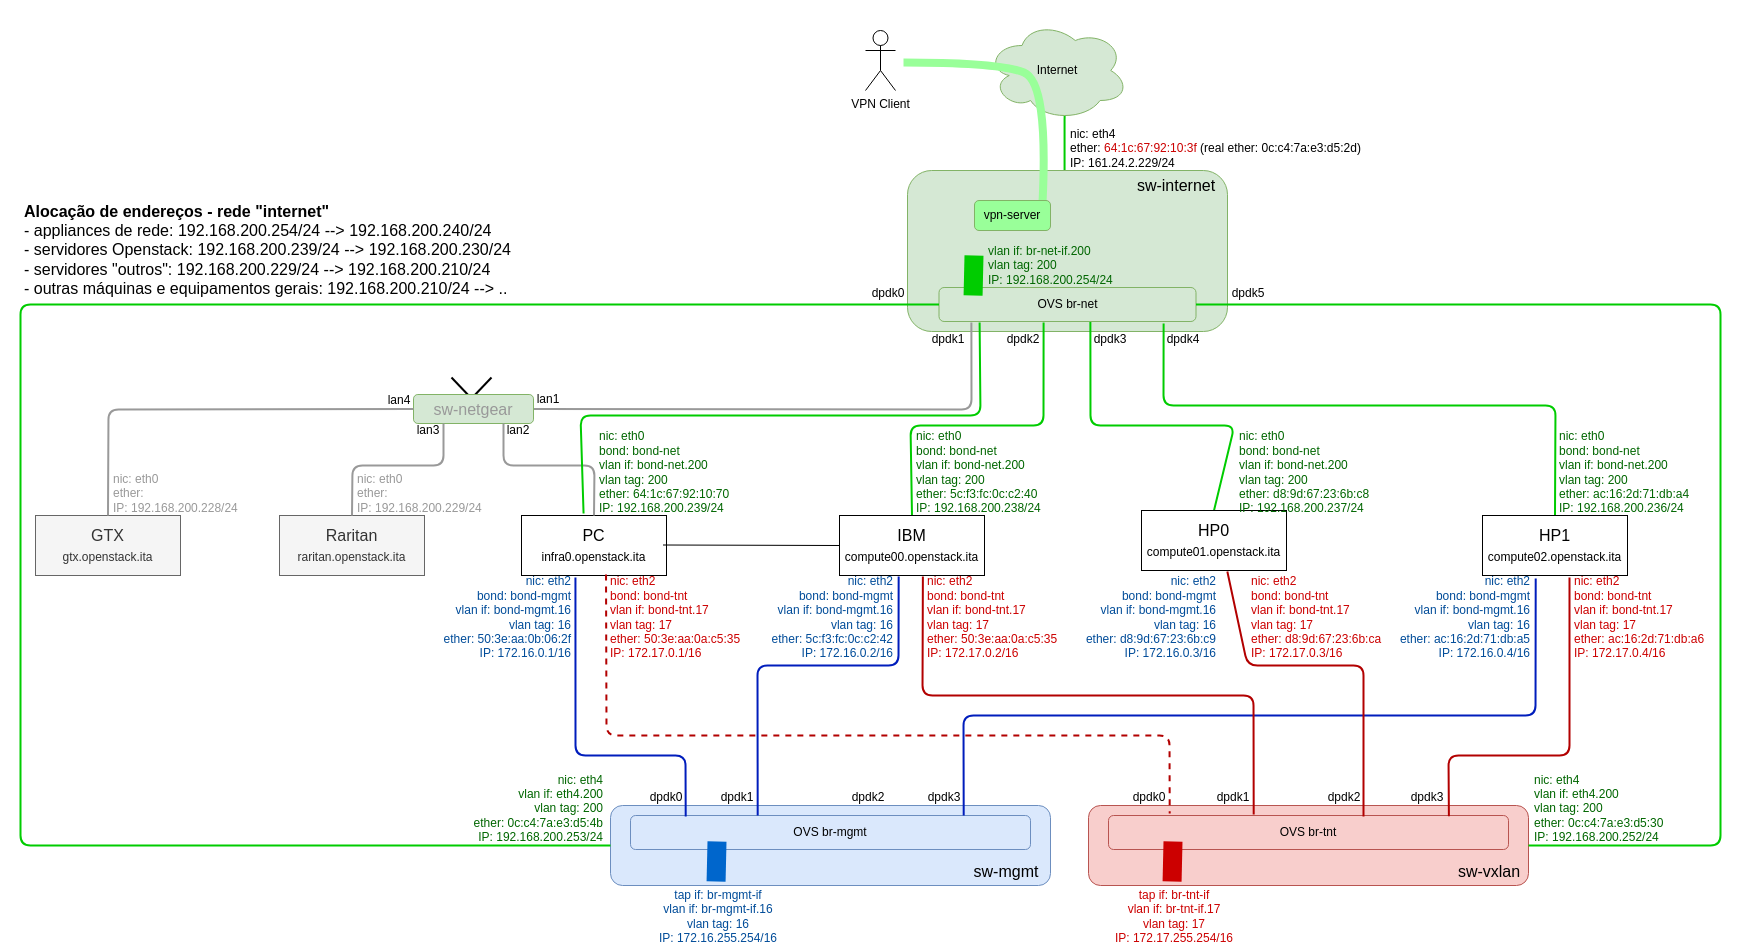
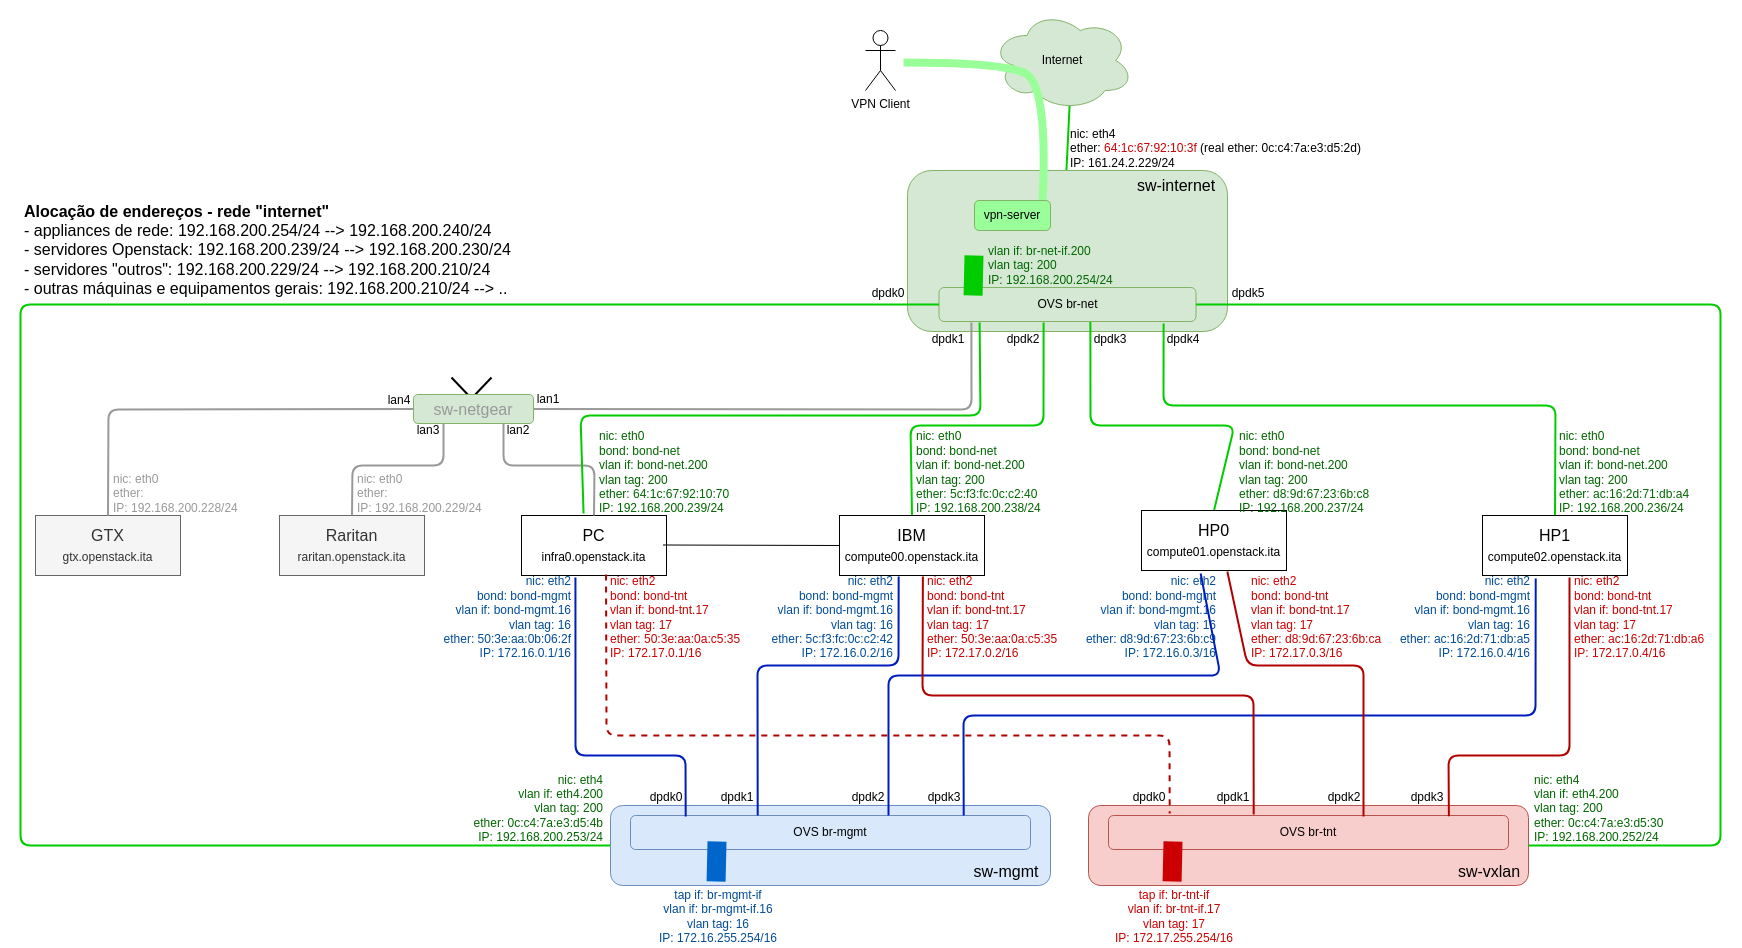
(1058, 71) -> (1063, 61)
none -> (1037, 676)
